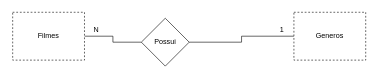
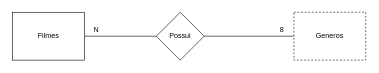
(282, 30) -> (282, 30)
(48, 36) -> (48, 36)
(165, 42) -> (180, 36)
